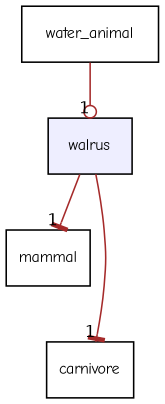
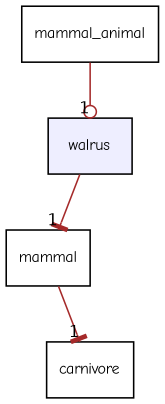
(90, 34) -> (90, 34)
(106, 254) -> (68, 310)
